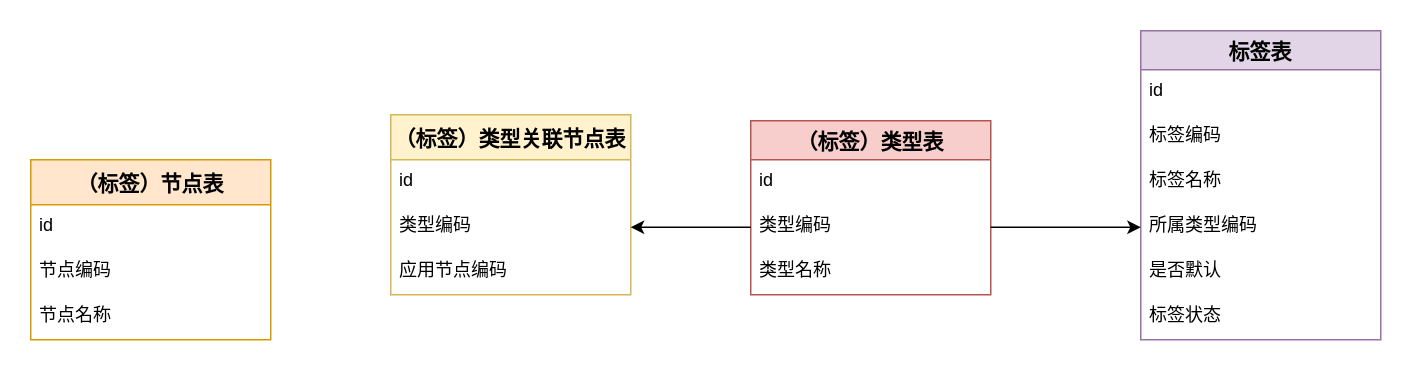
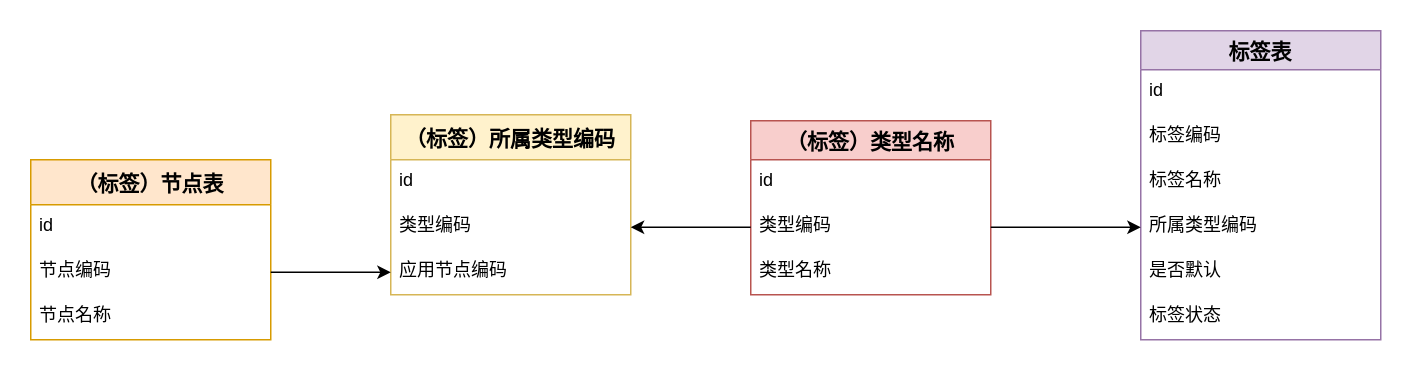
(510, 139) -> (510, 139)
(870, 142) -> (870, 142)
none -> (327, 272)
